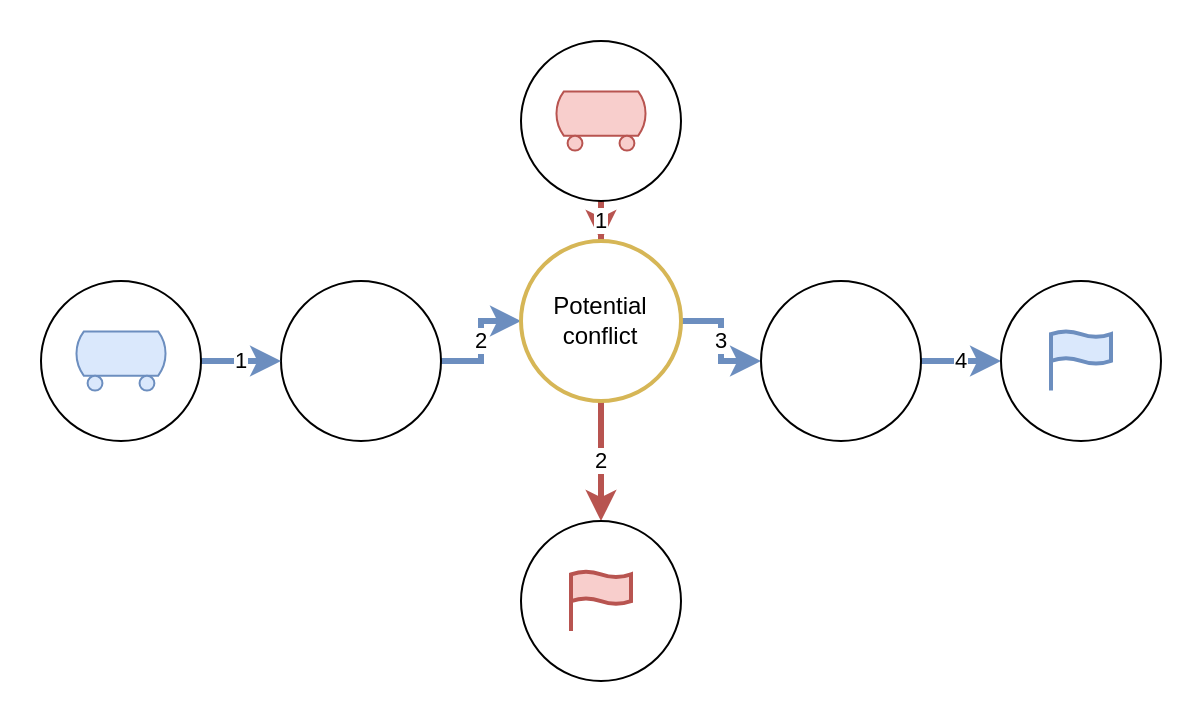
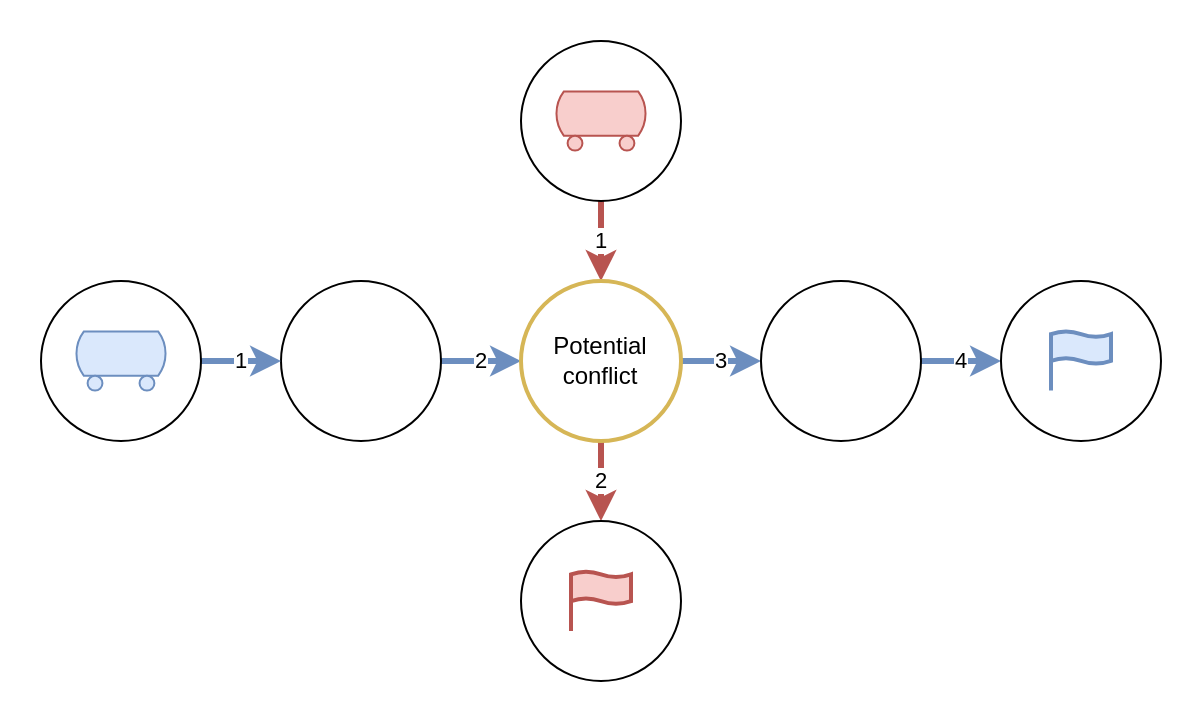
(601, 321) -> (601, 361)
